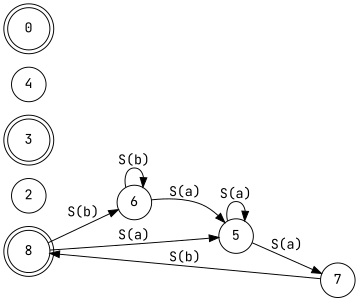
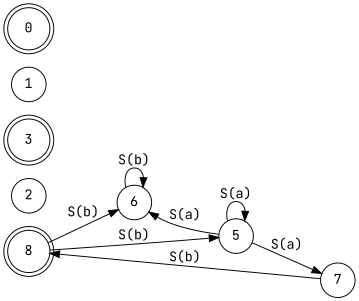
(29, 84) -> (29, 84)
(187, 200) -> (187, 228)
(134, 236) -> (134, 236)
